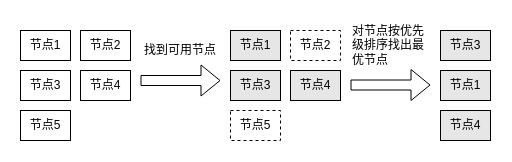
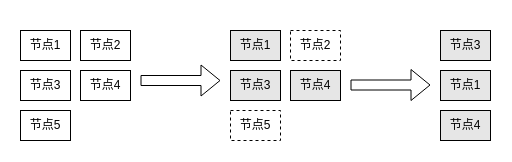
(391, 46) -> none
(181, 51) -> none
